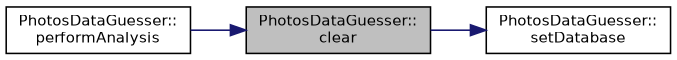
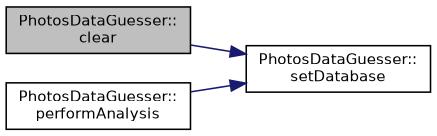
(210, 30) -> (210, 89)
